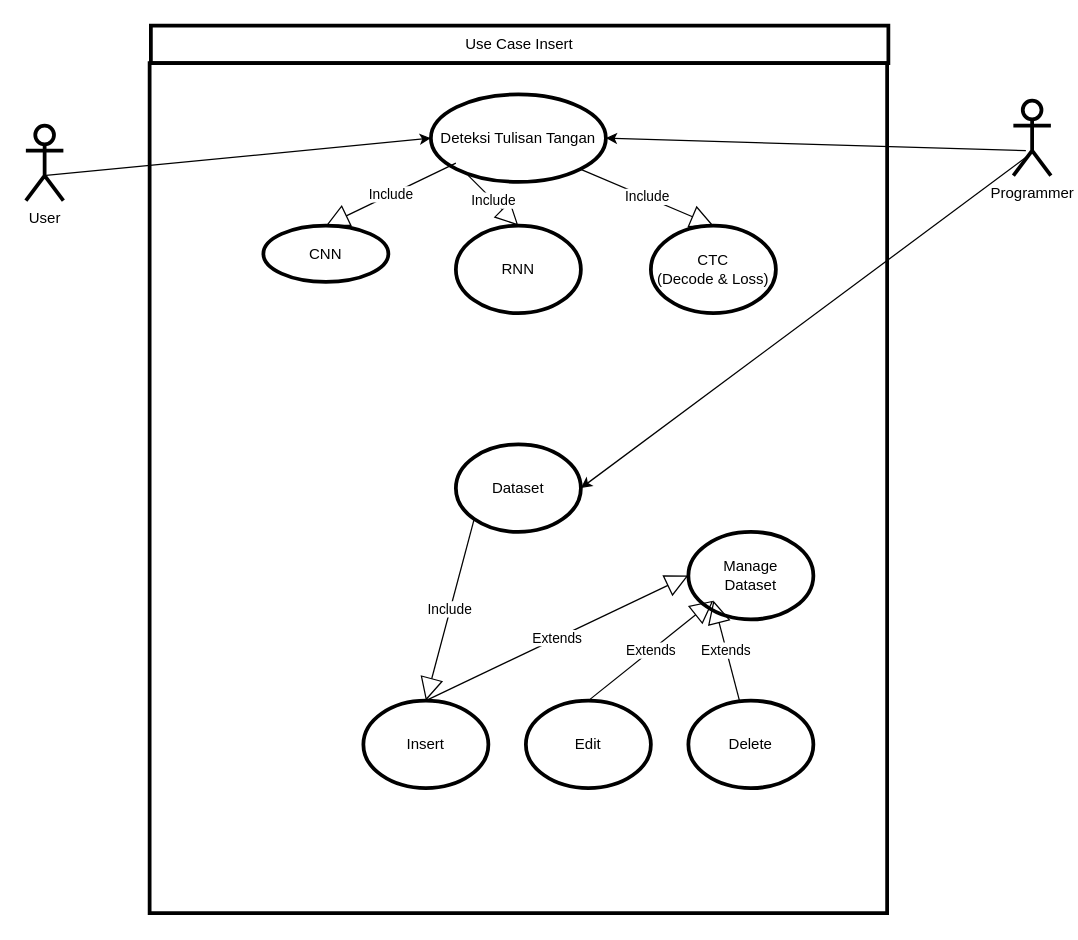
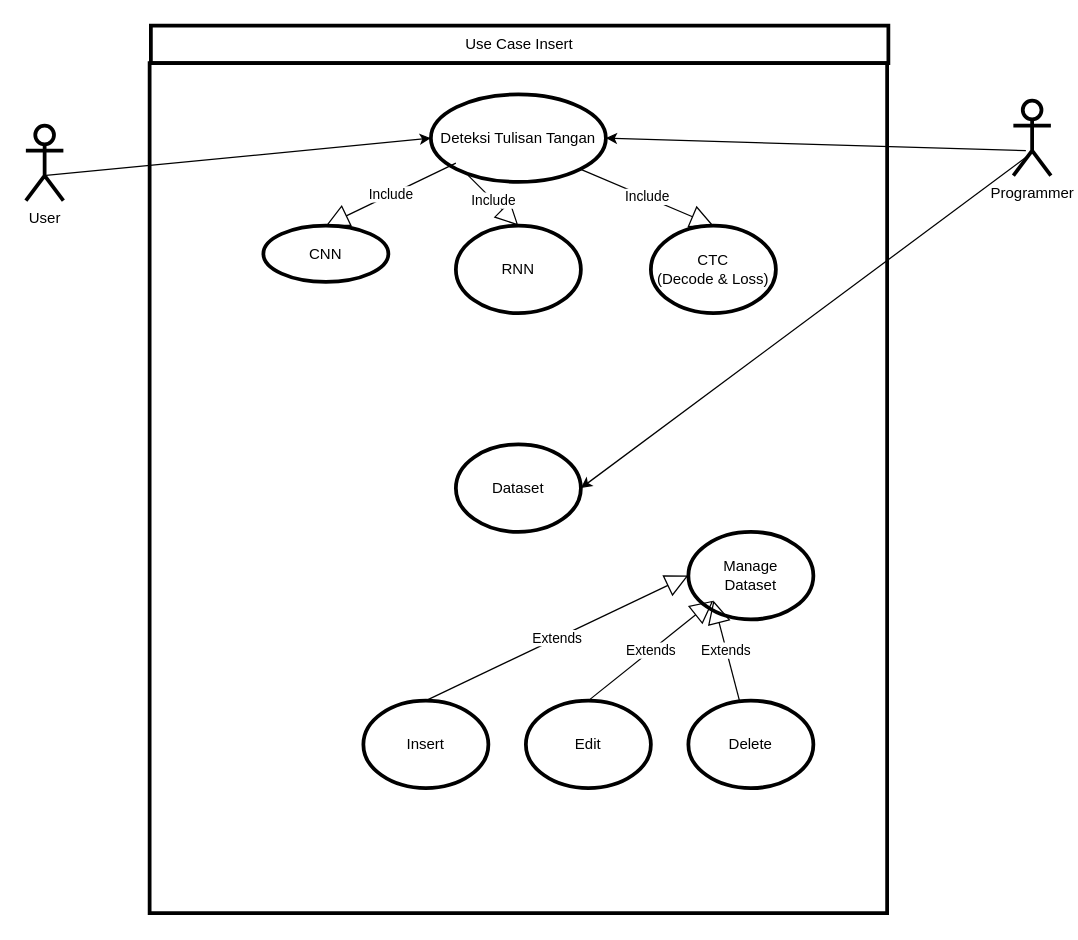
(453, 598) -> none
